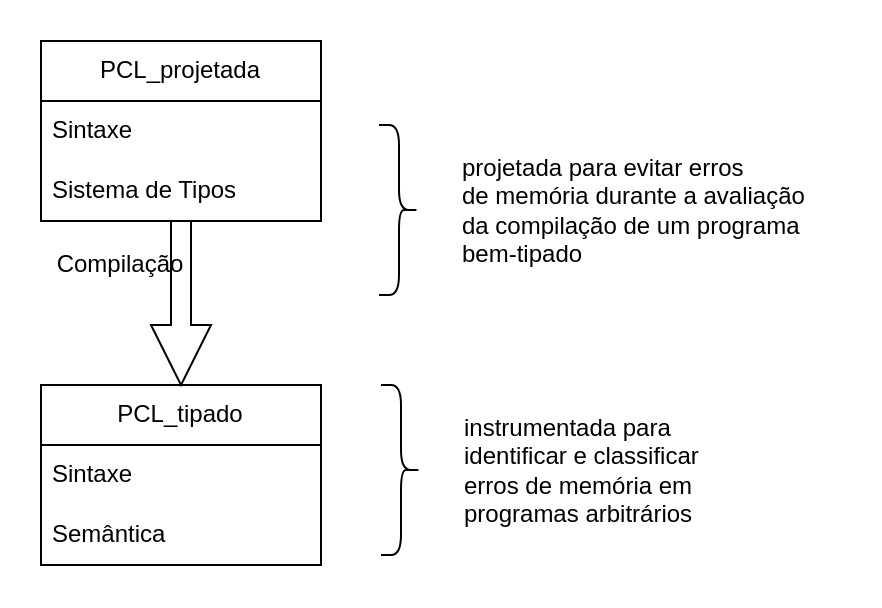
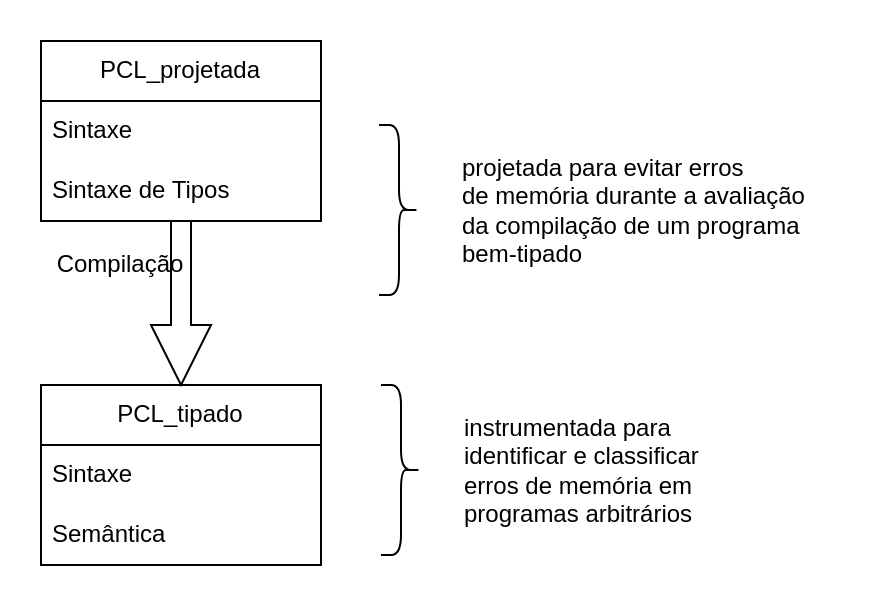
(148, 191) -> (148, 191)
